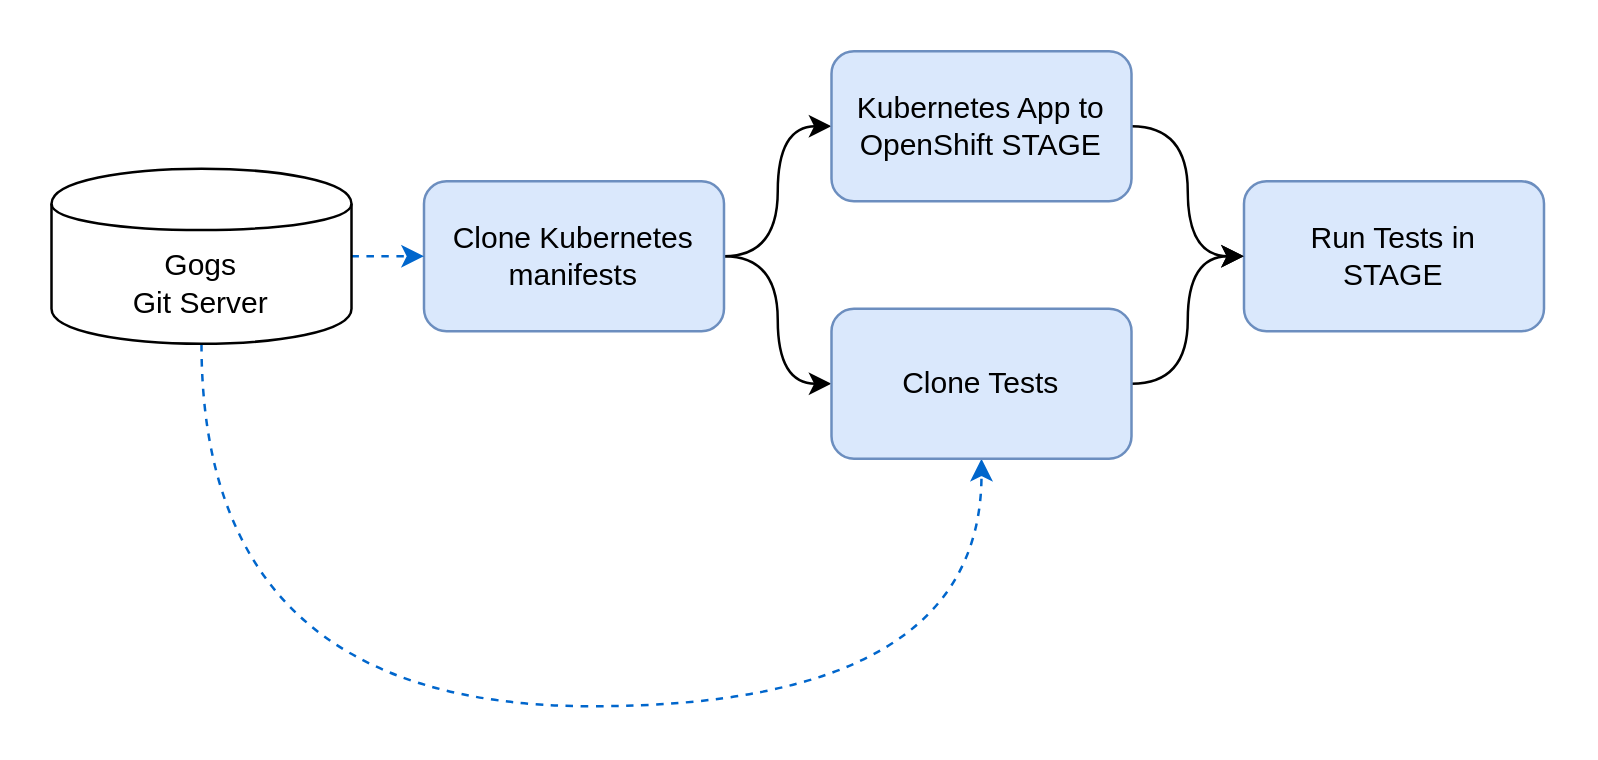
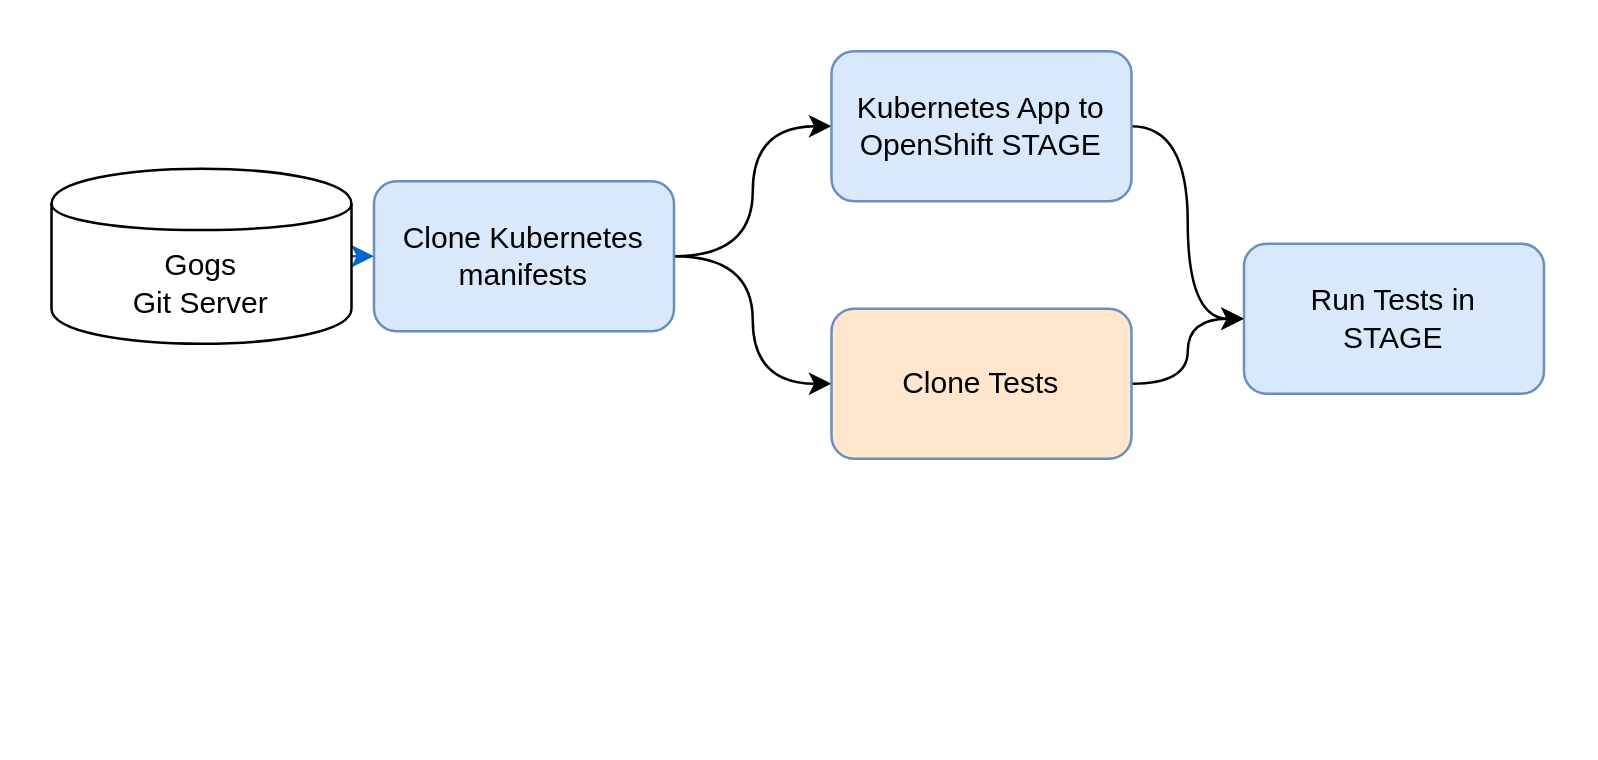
(574, 256) -> (524, 256)
(1394, 256) -> (1394, 319)
(981, 384) -> (981, 384)
(541, 704) -> none
